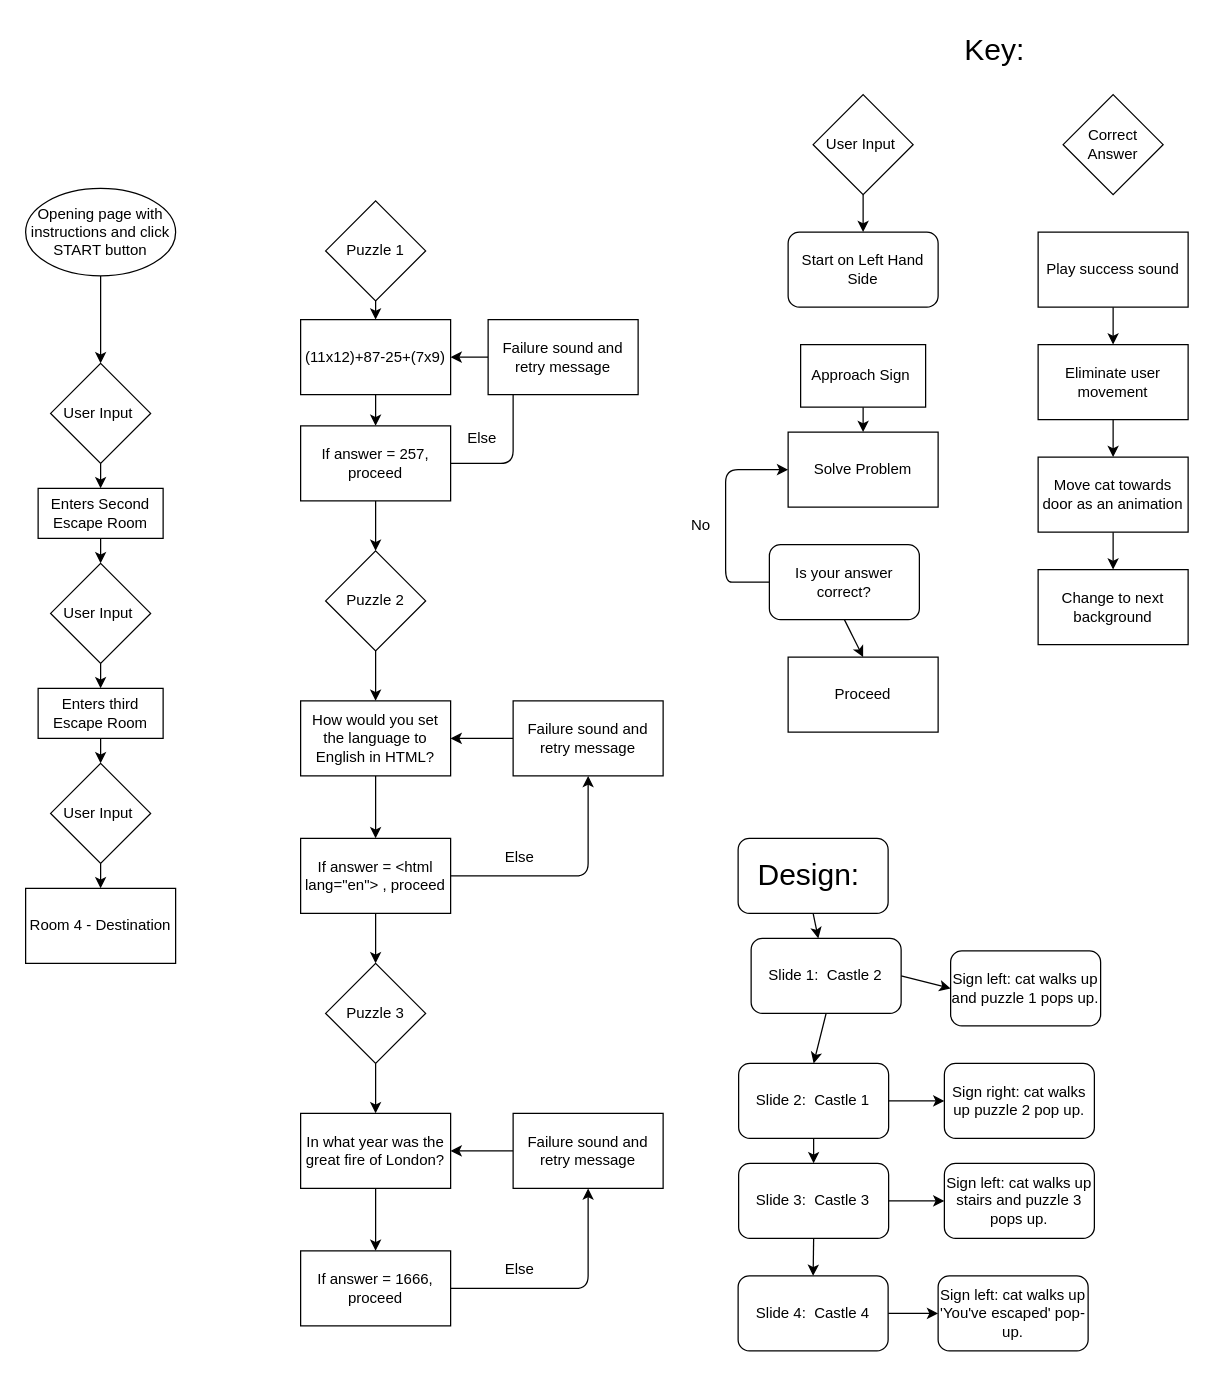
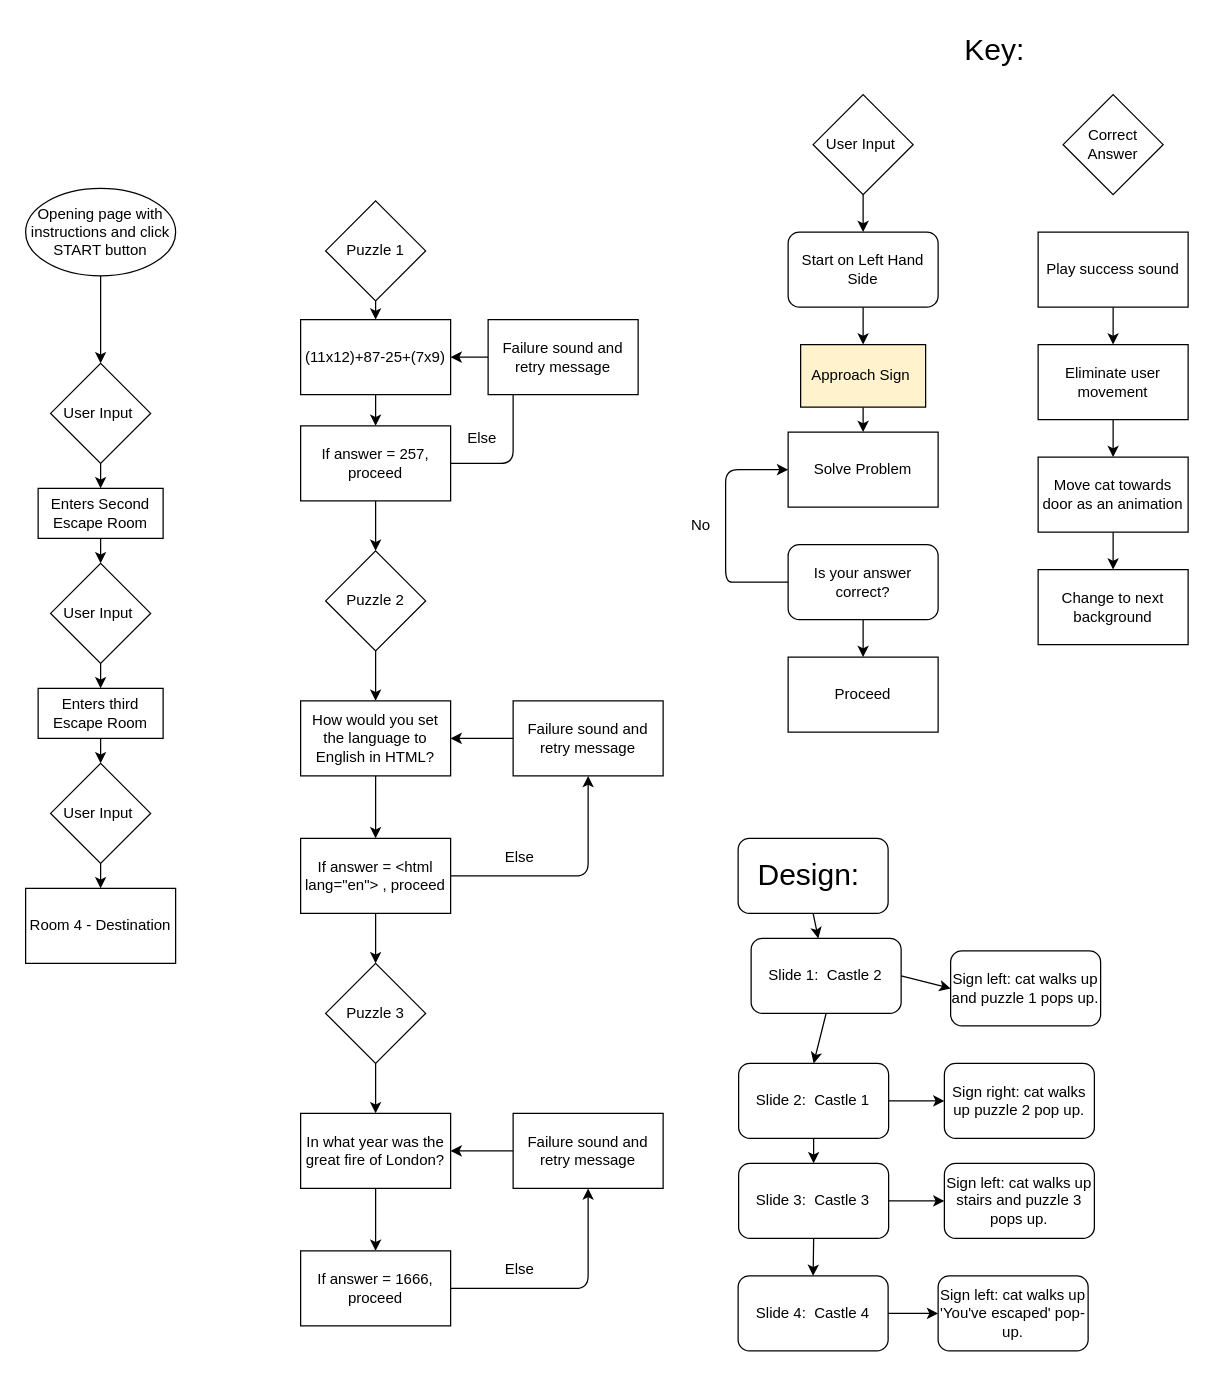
none -> (863, 321)
(863, 376) -> (863, 376)
(844, 582) -> (863, 582)
